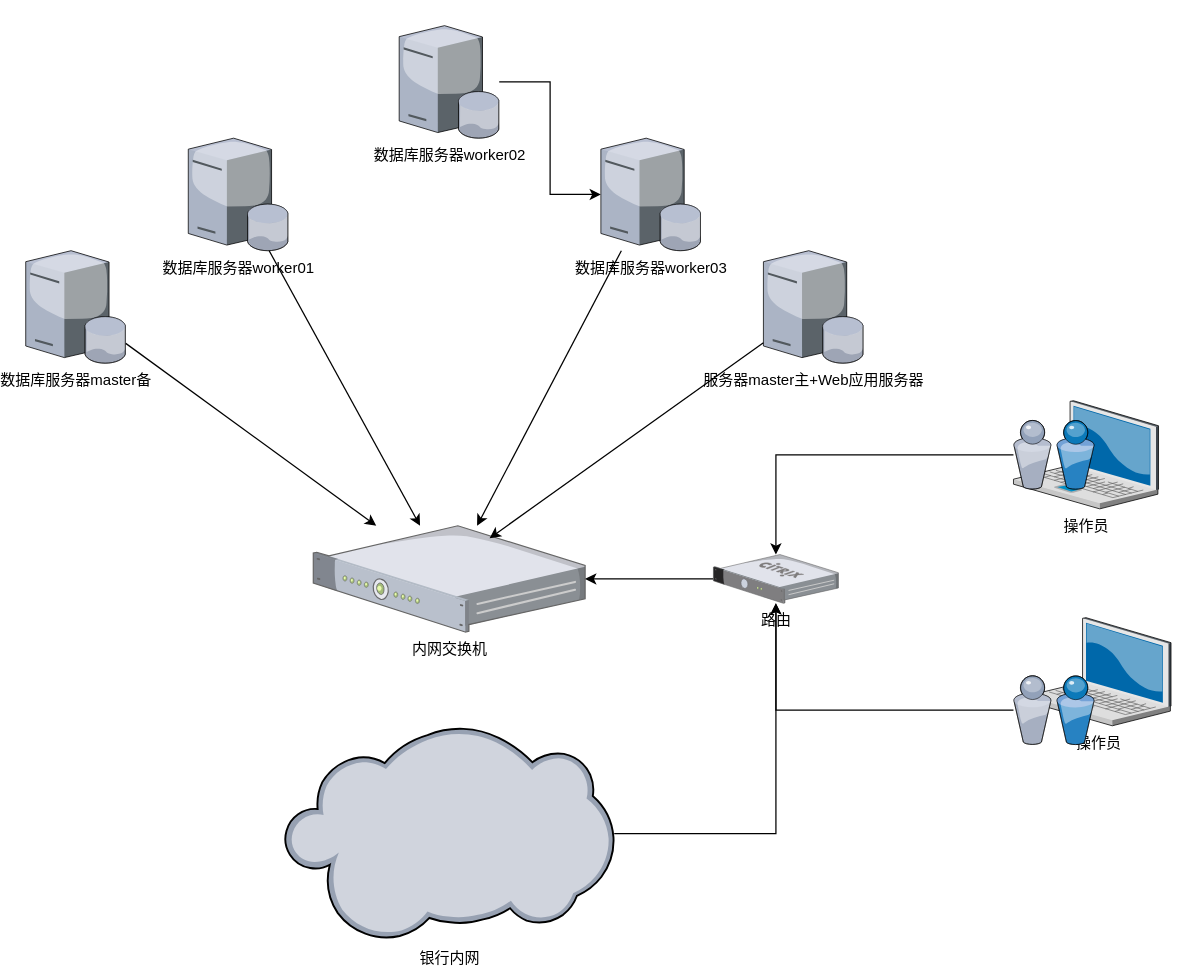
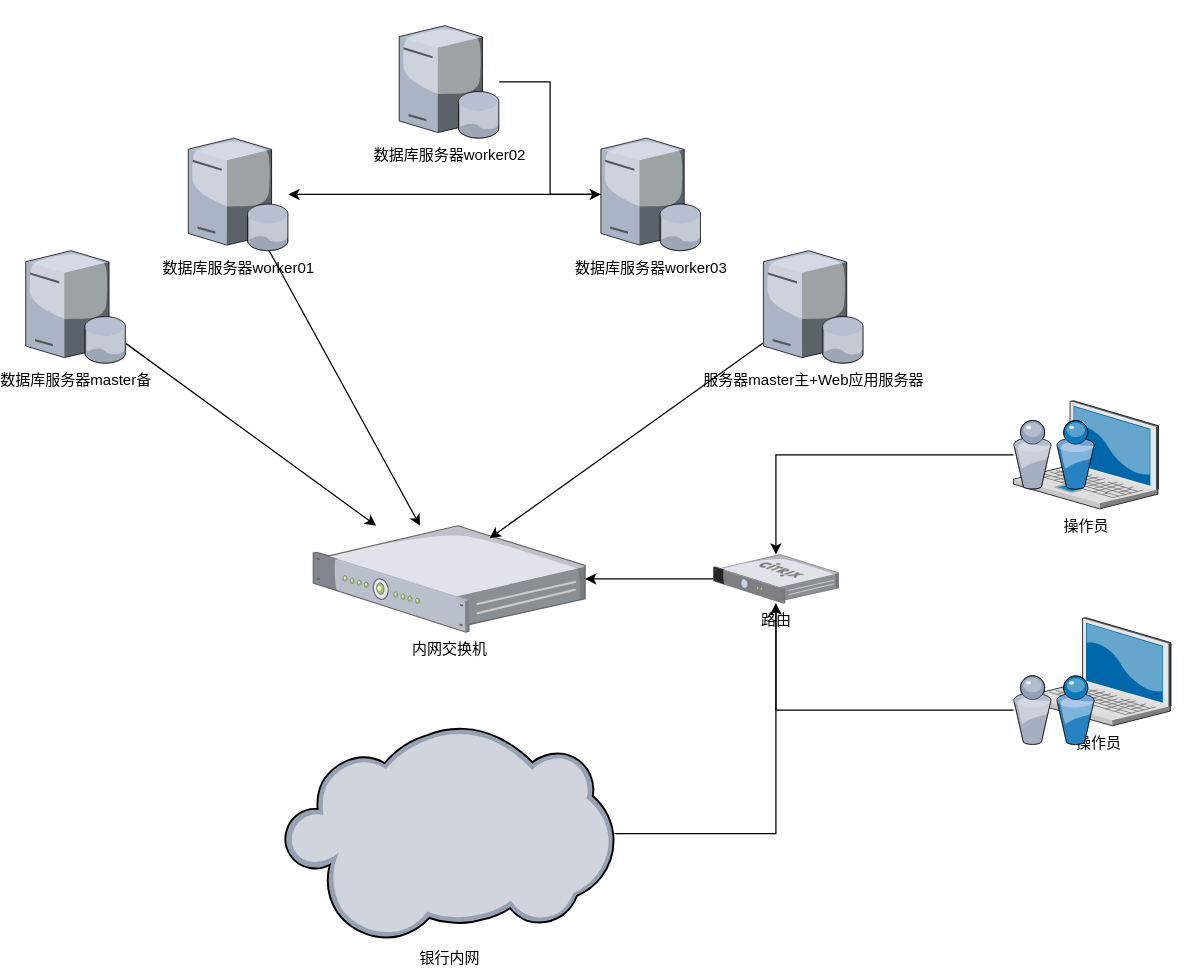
(551, 385) -> (421, 194)
